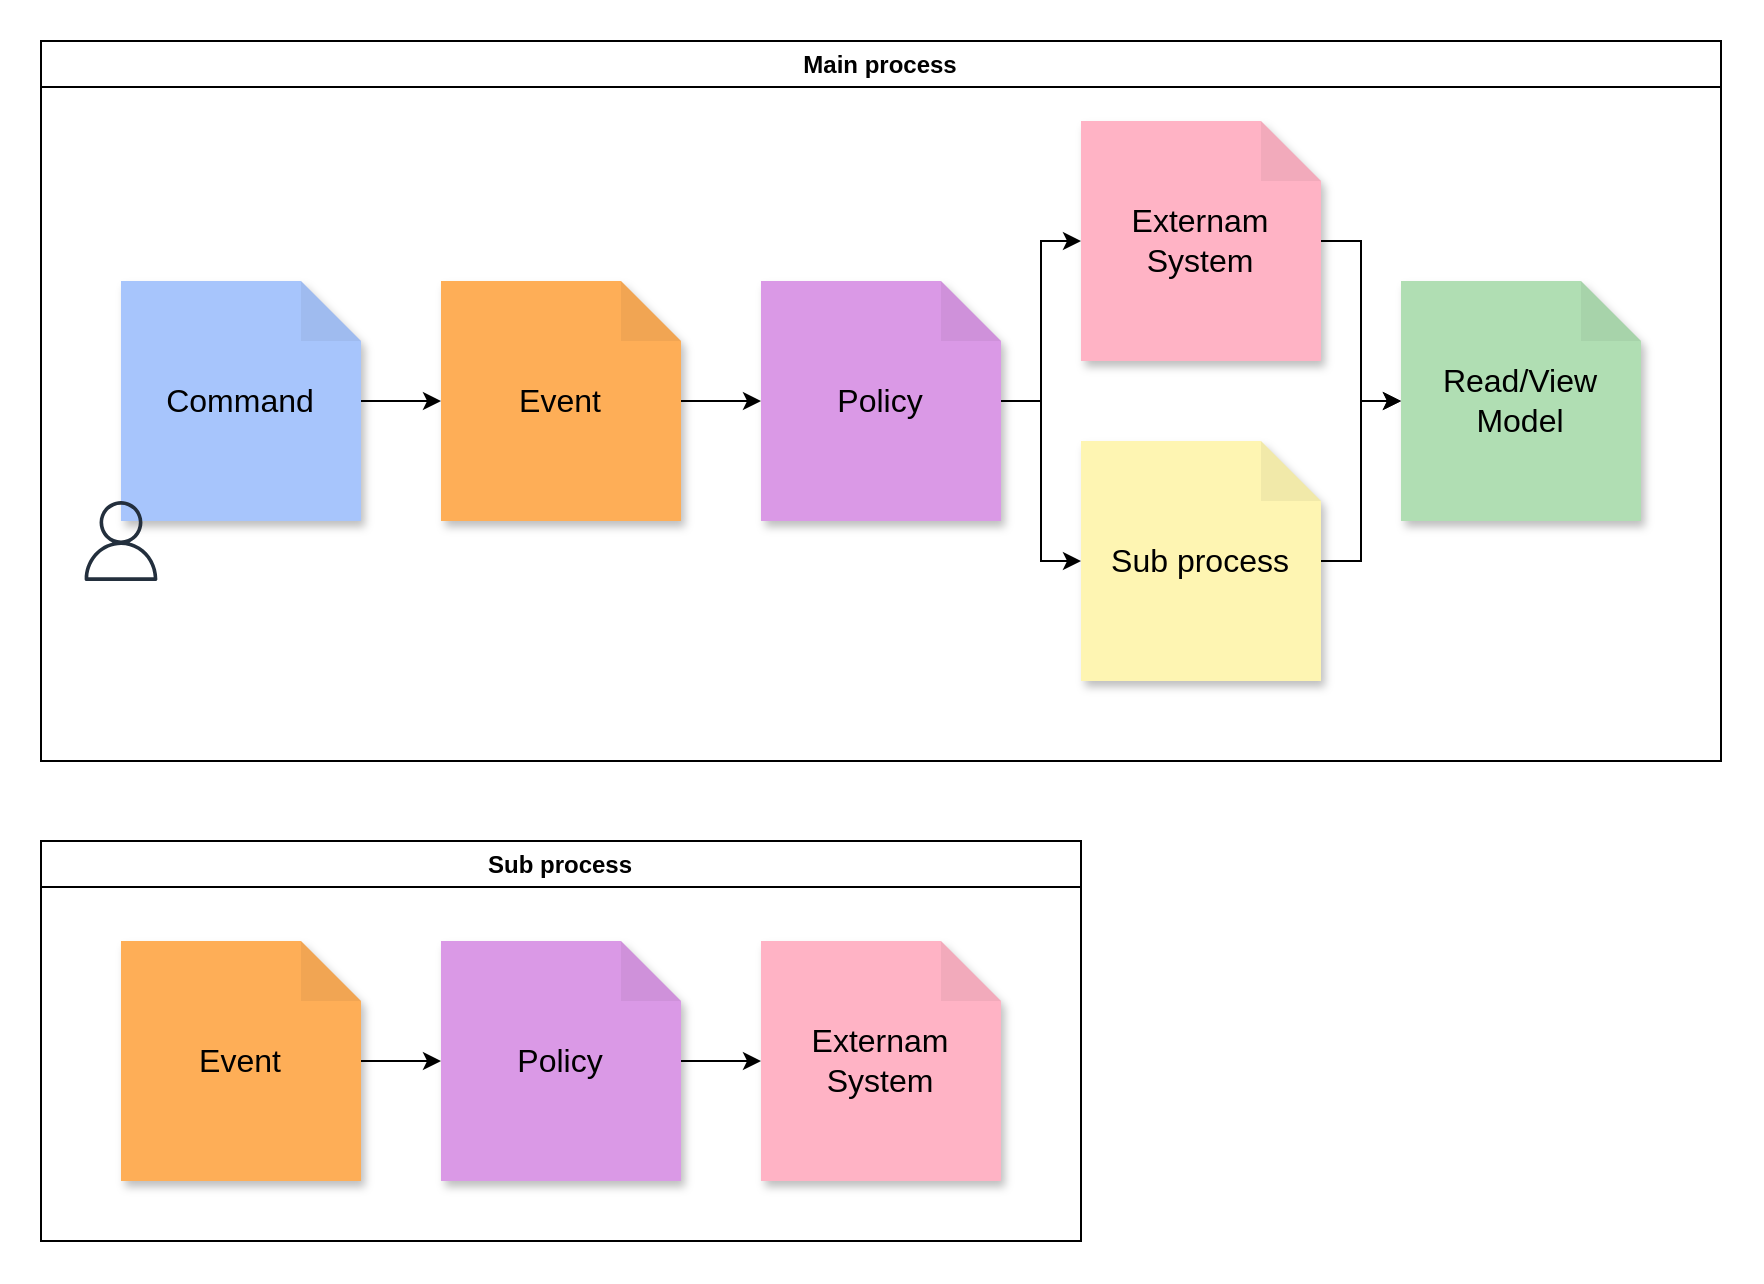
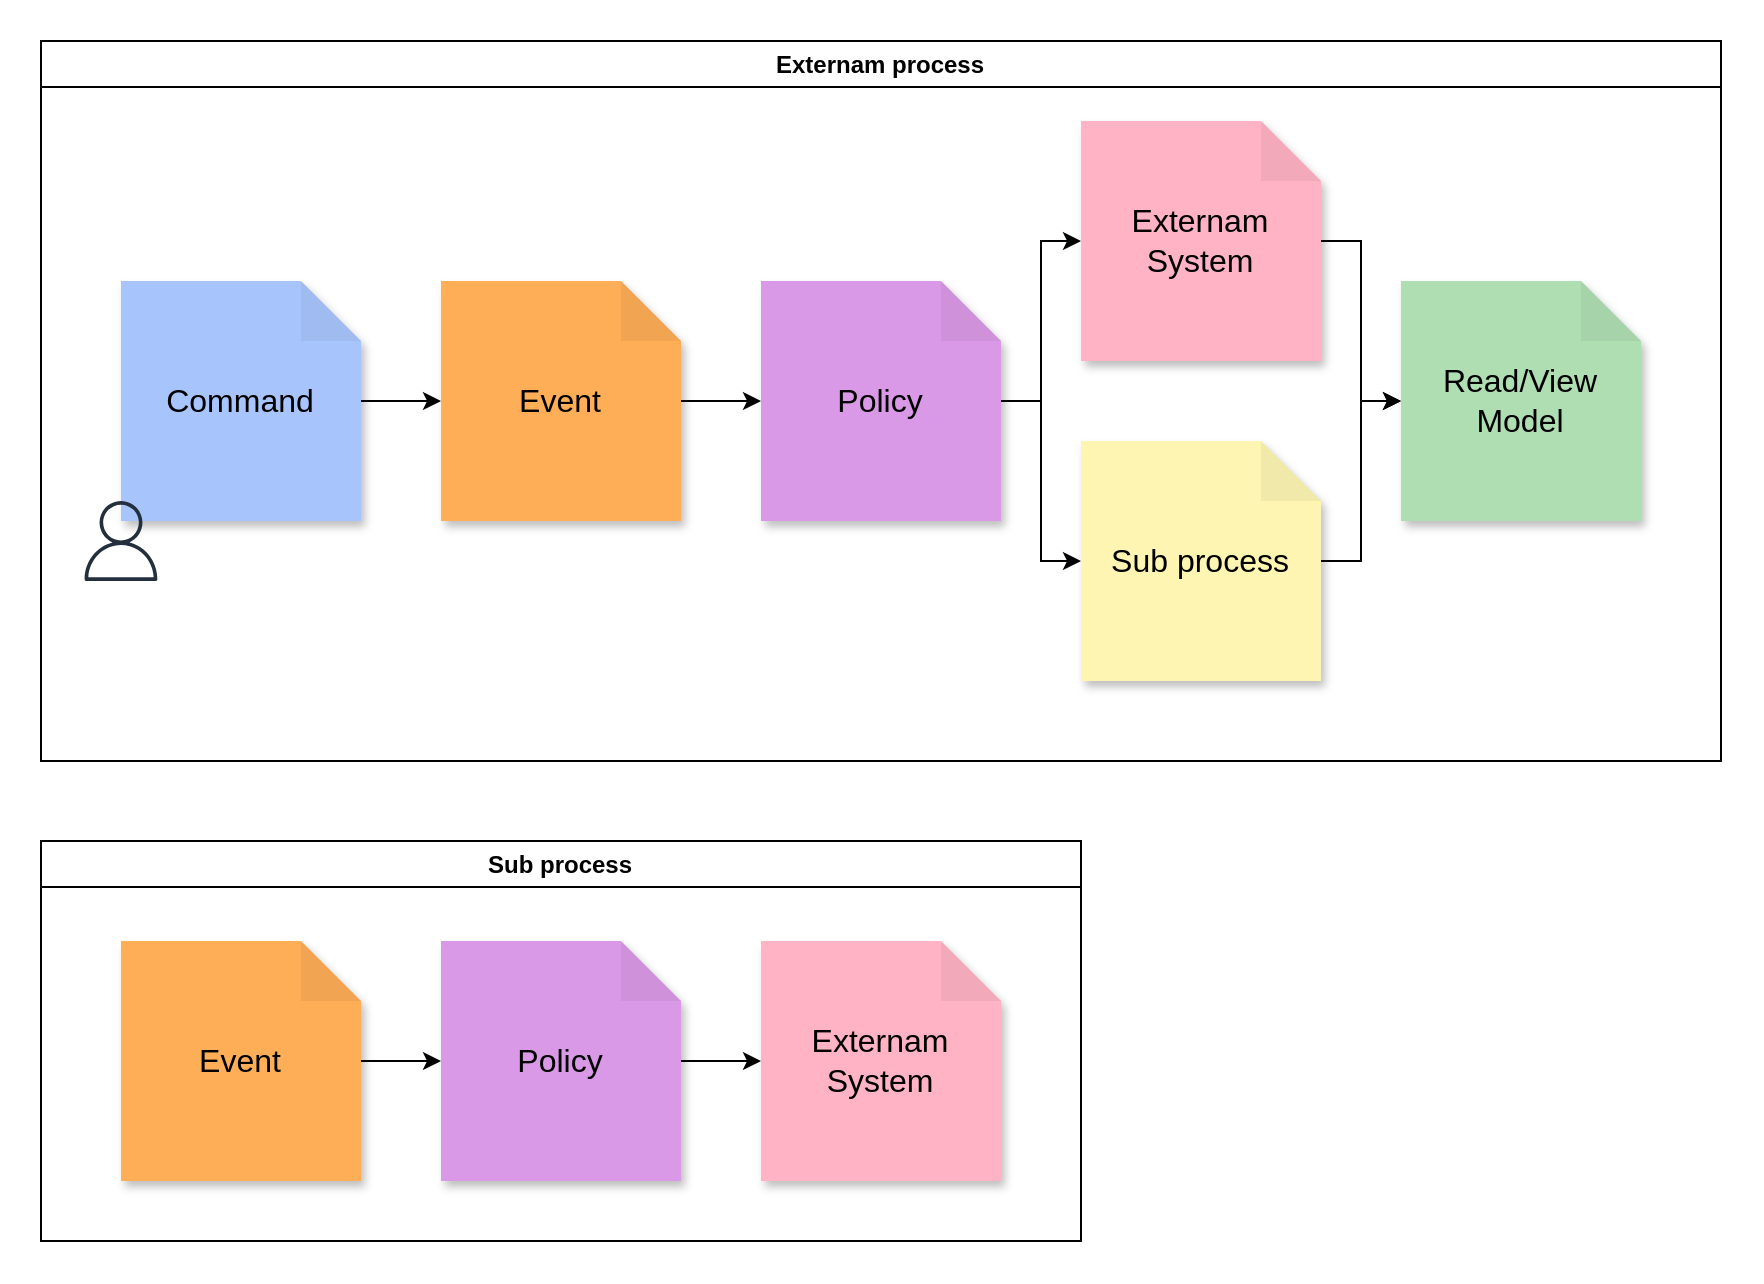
(880, 65) -> (880, 65)
